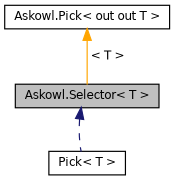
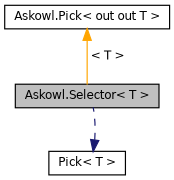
(79, 135) -> (95, 124)
